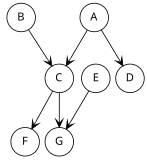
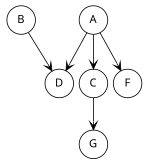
(38, 45) -> (38, 48)
(96, 78) -> none
(44, 106) -> (108, 48)
